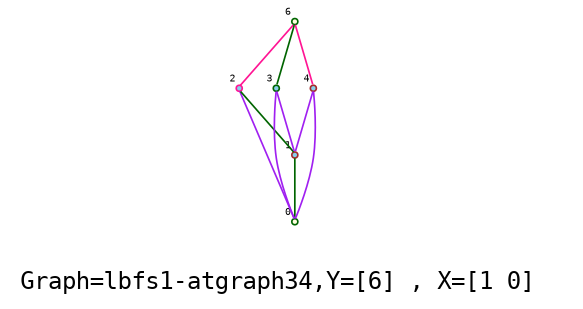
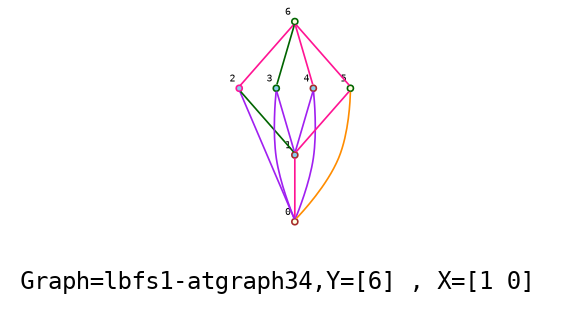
none -> (350, 88)
(295, 188) -> (295, 188)
(295, 222) -> (295, 222)
